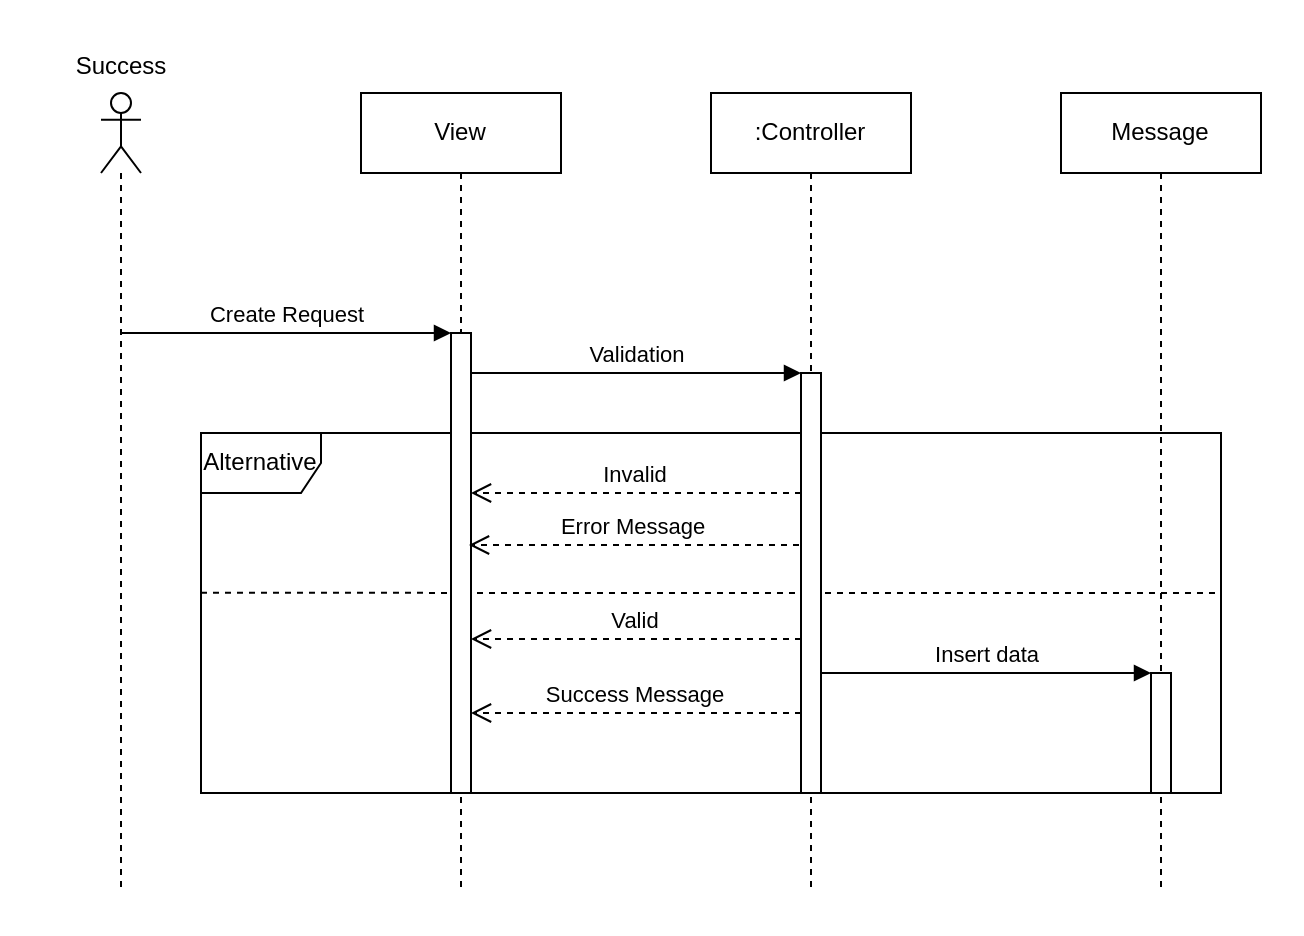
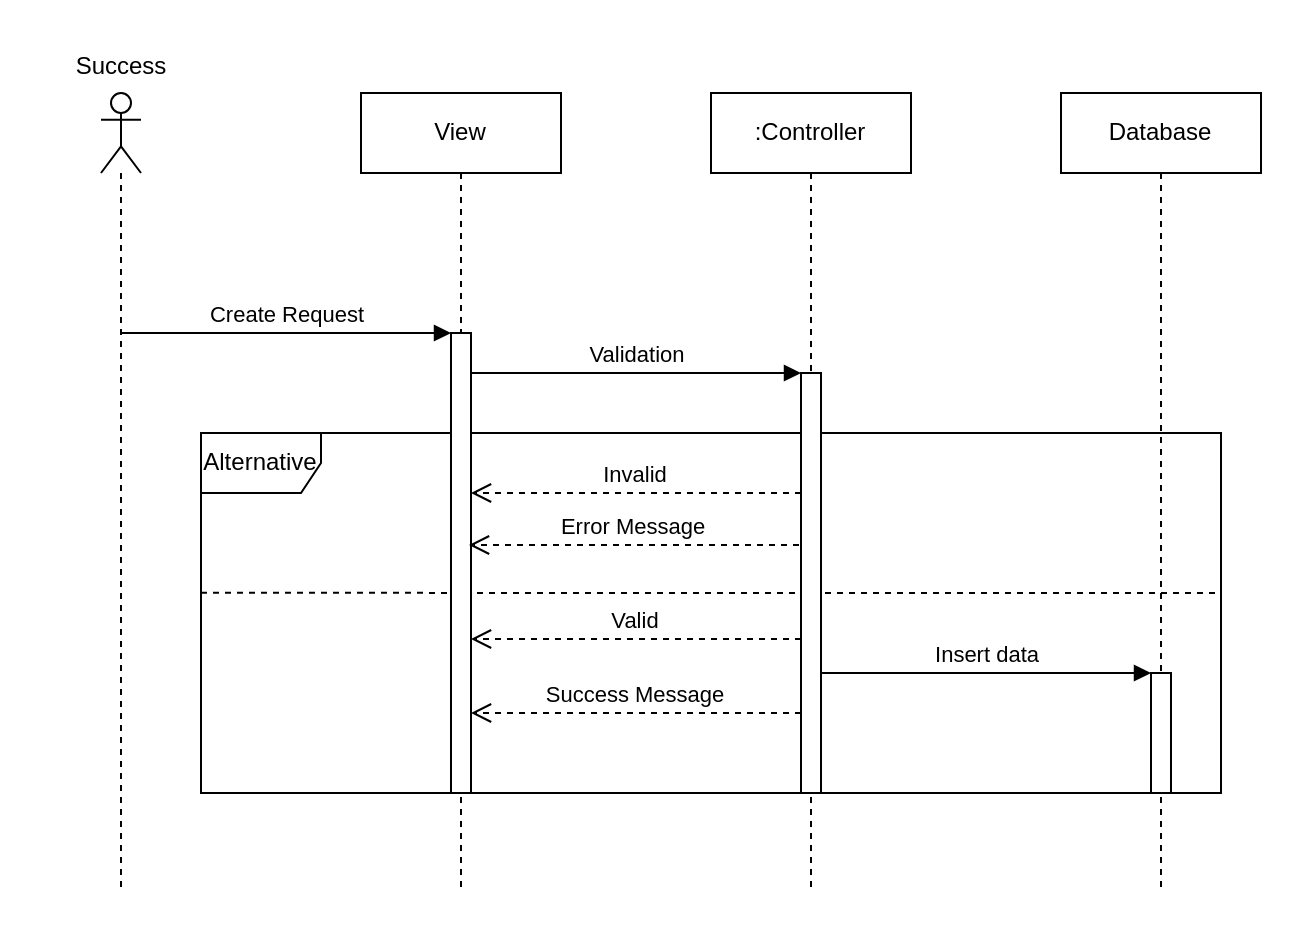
(1161, 133) -> (1161, 133)
